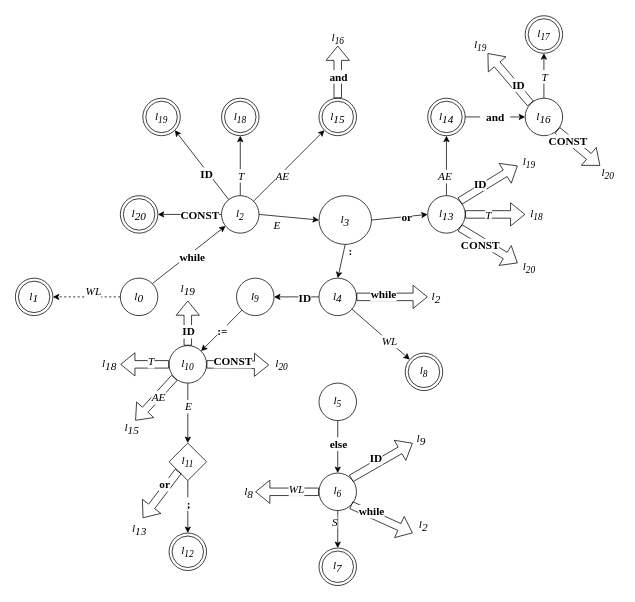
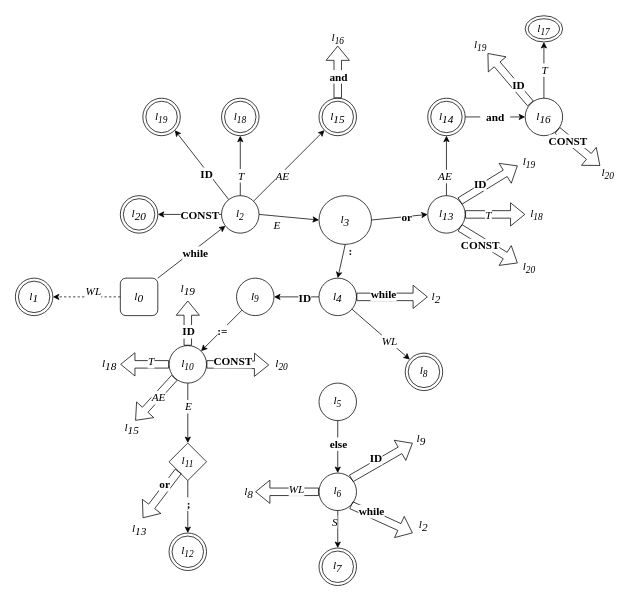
(544, 34) -> (544, 29)
(139, 297) -> (139, 297)
